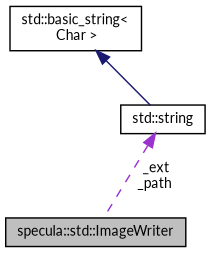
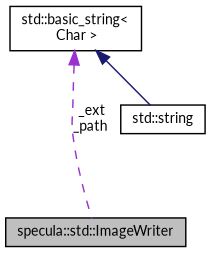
(126, 182) -> (74, 143)
